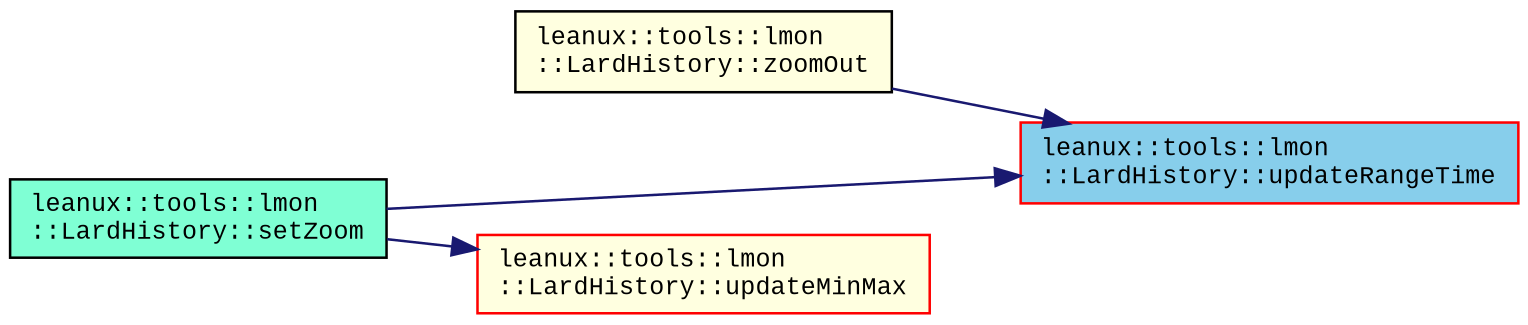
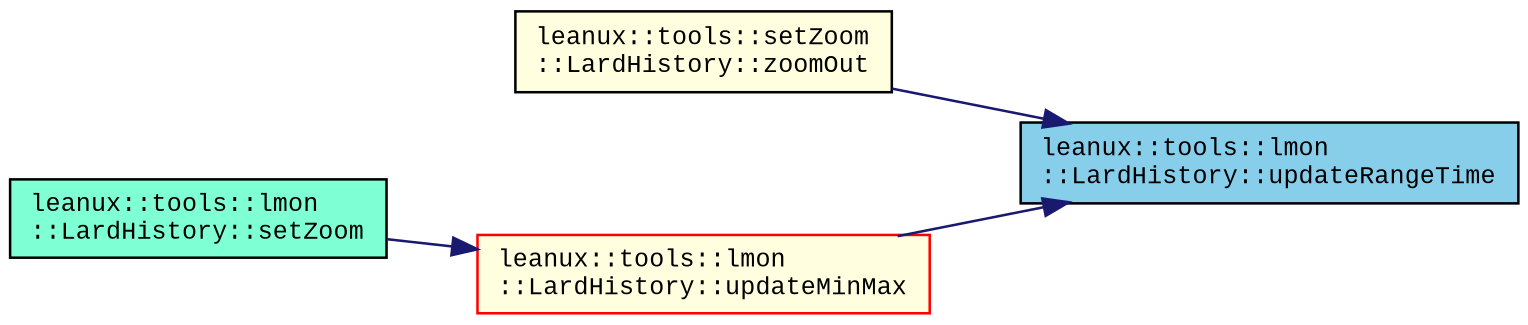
(704, 52) -> (704, 52)
(1270, 163) -> (1270, 163)
(691, 193) -> (971, 222)
